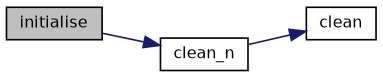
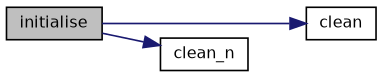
(269, 40) -> (196, 24)
